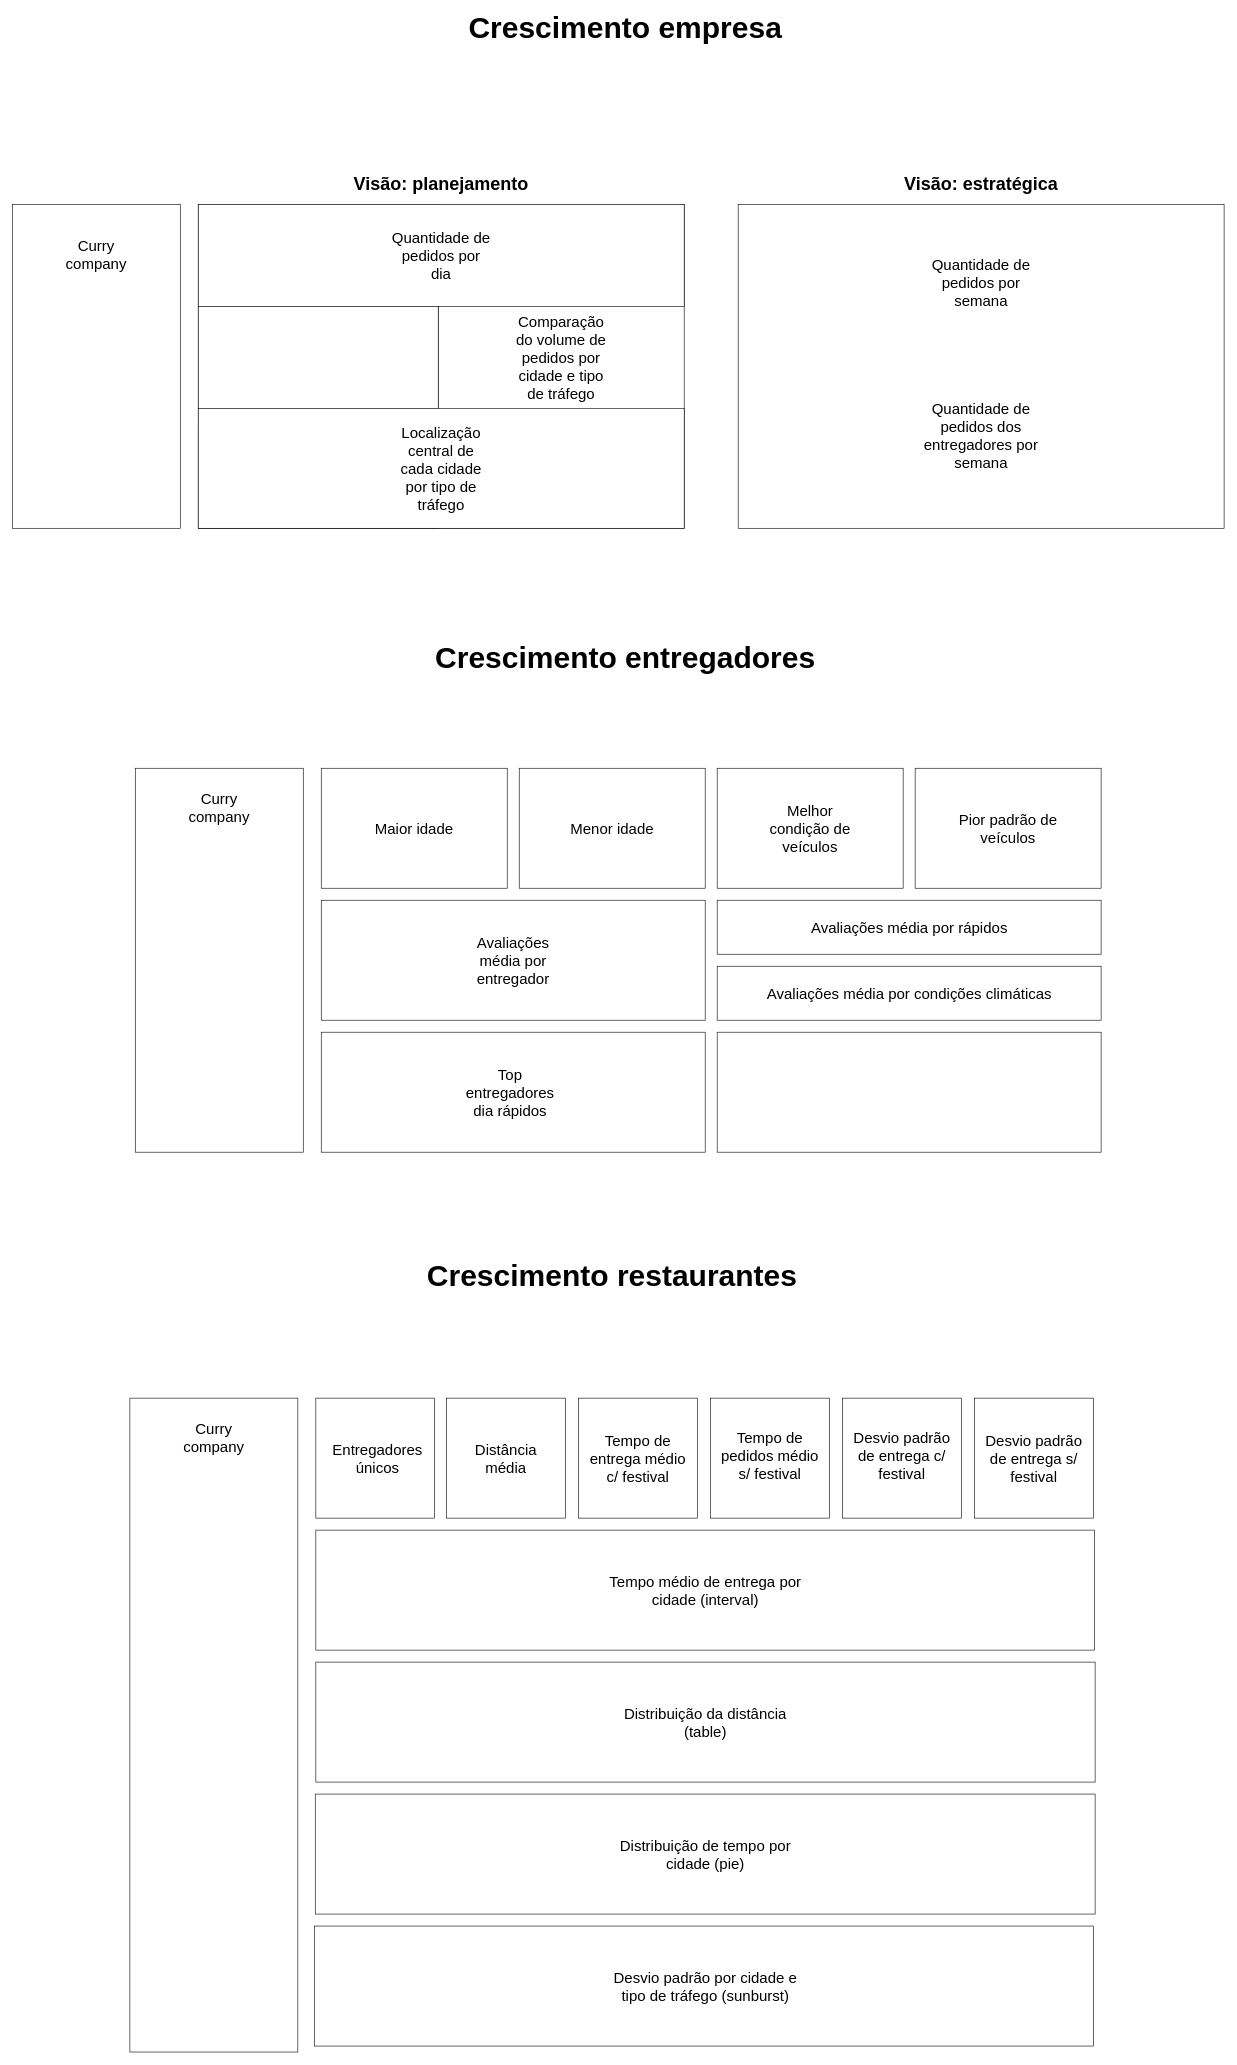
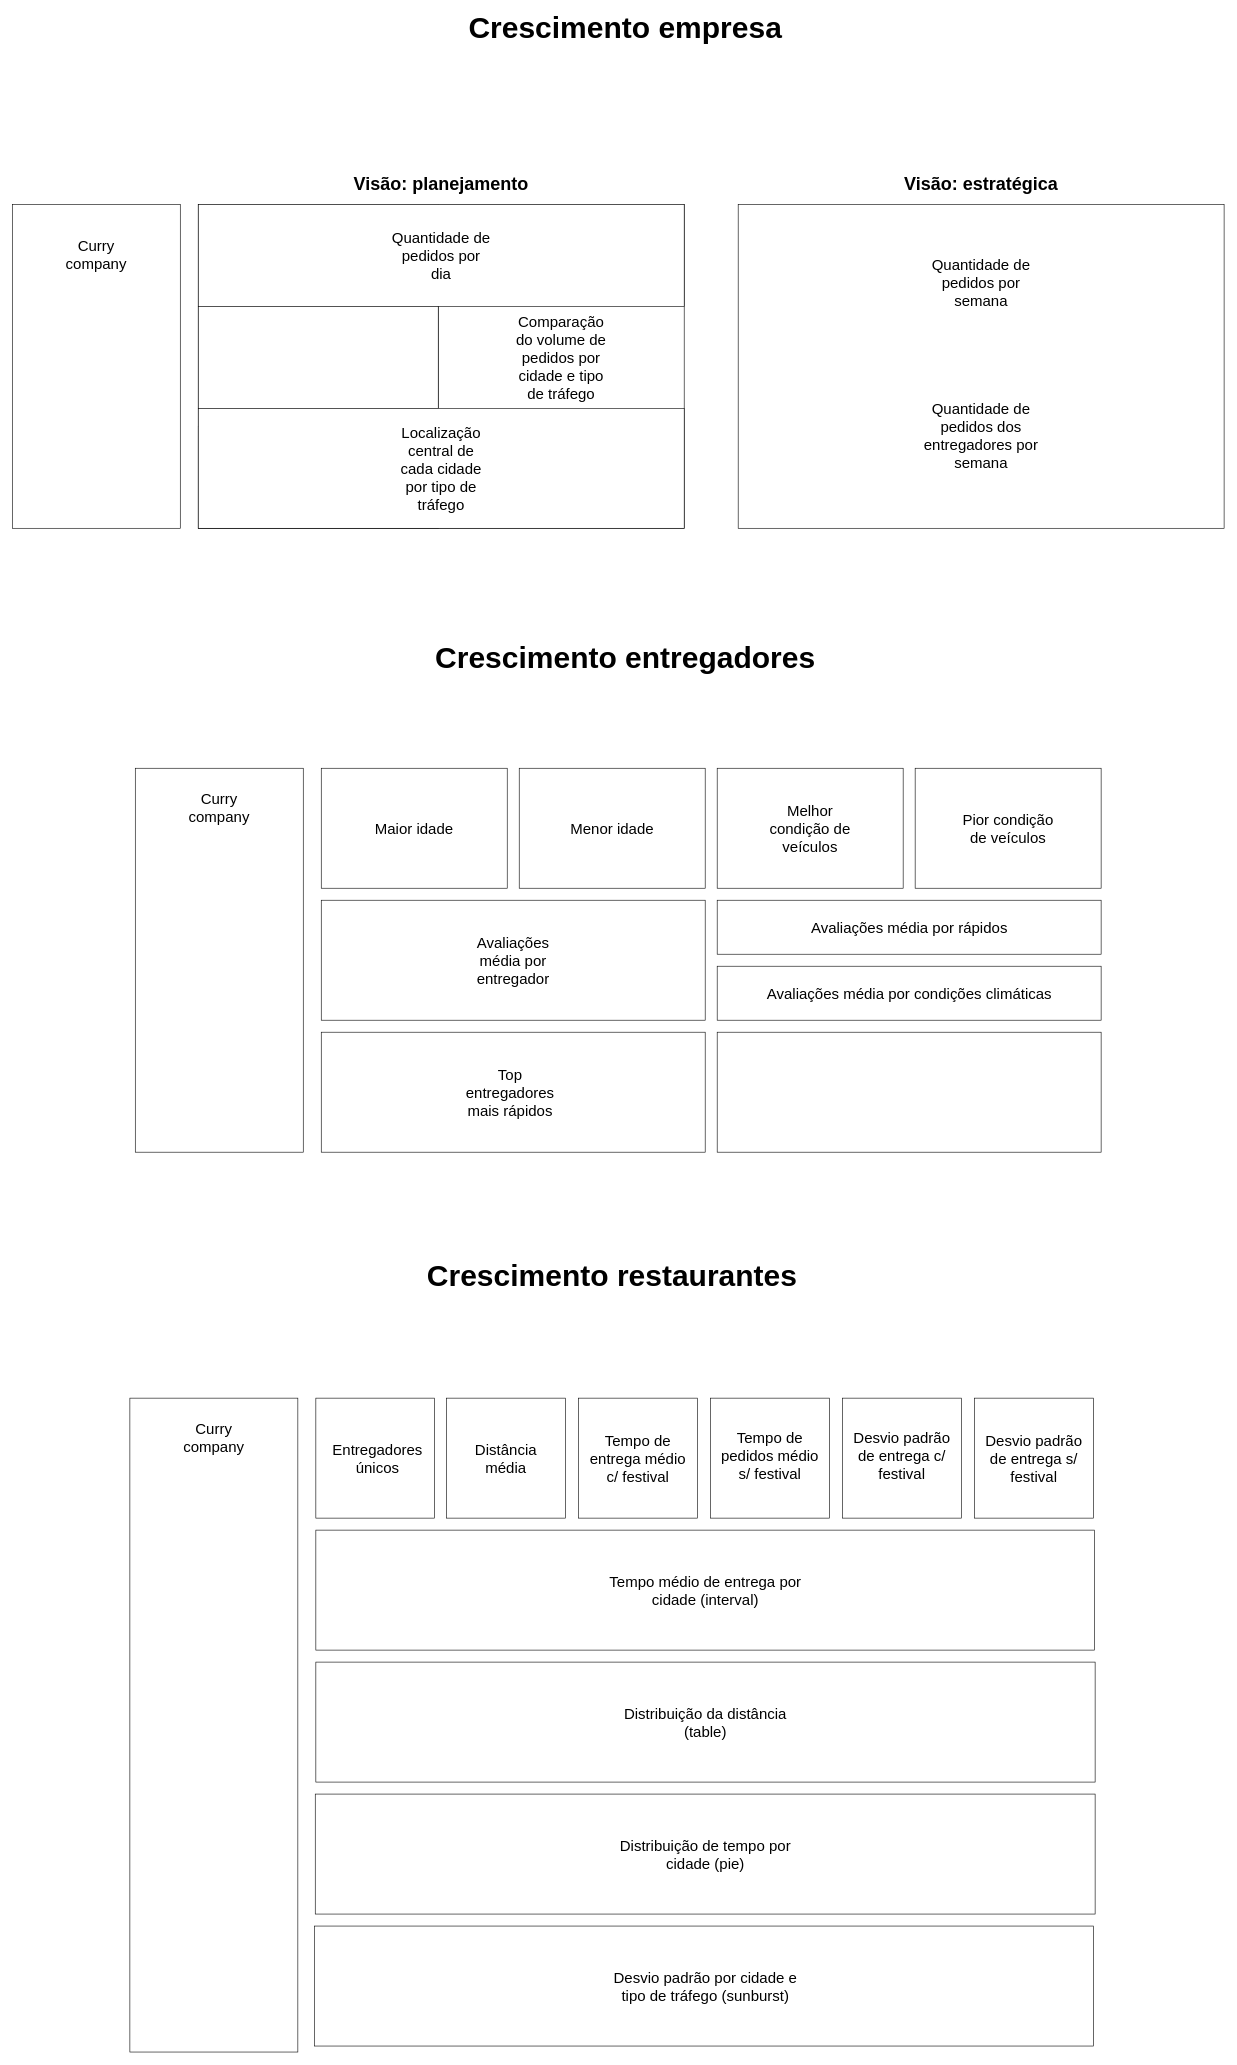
(1008, 828) -> (1008, 828)
(510, 1092) -> (510, 1092)
